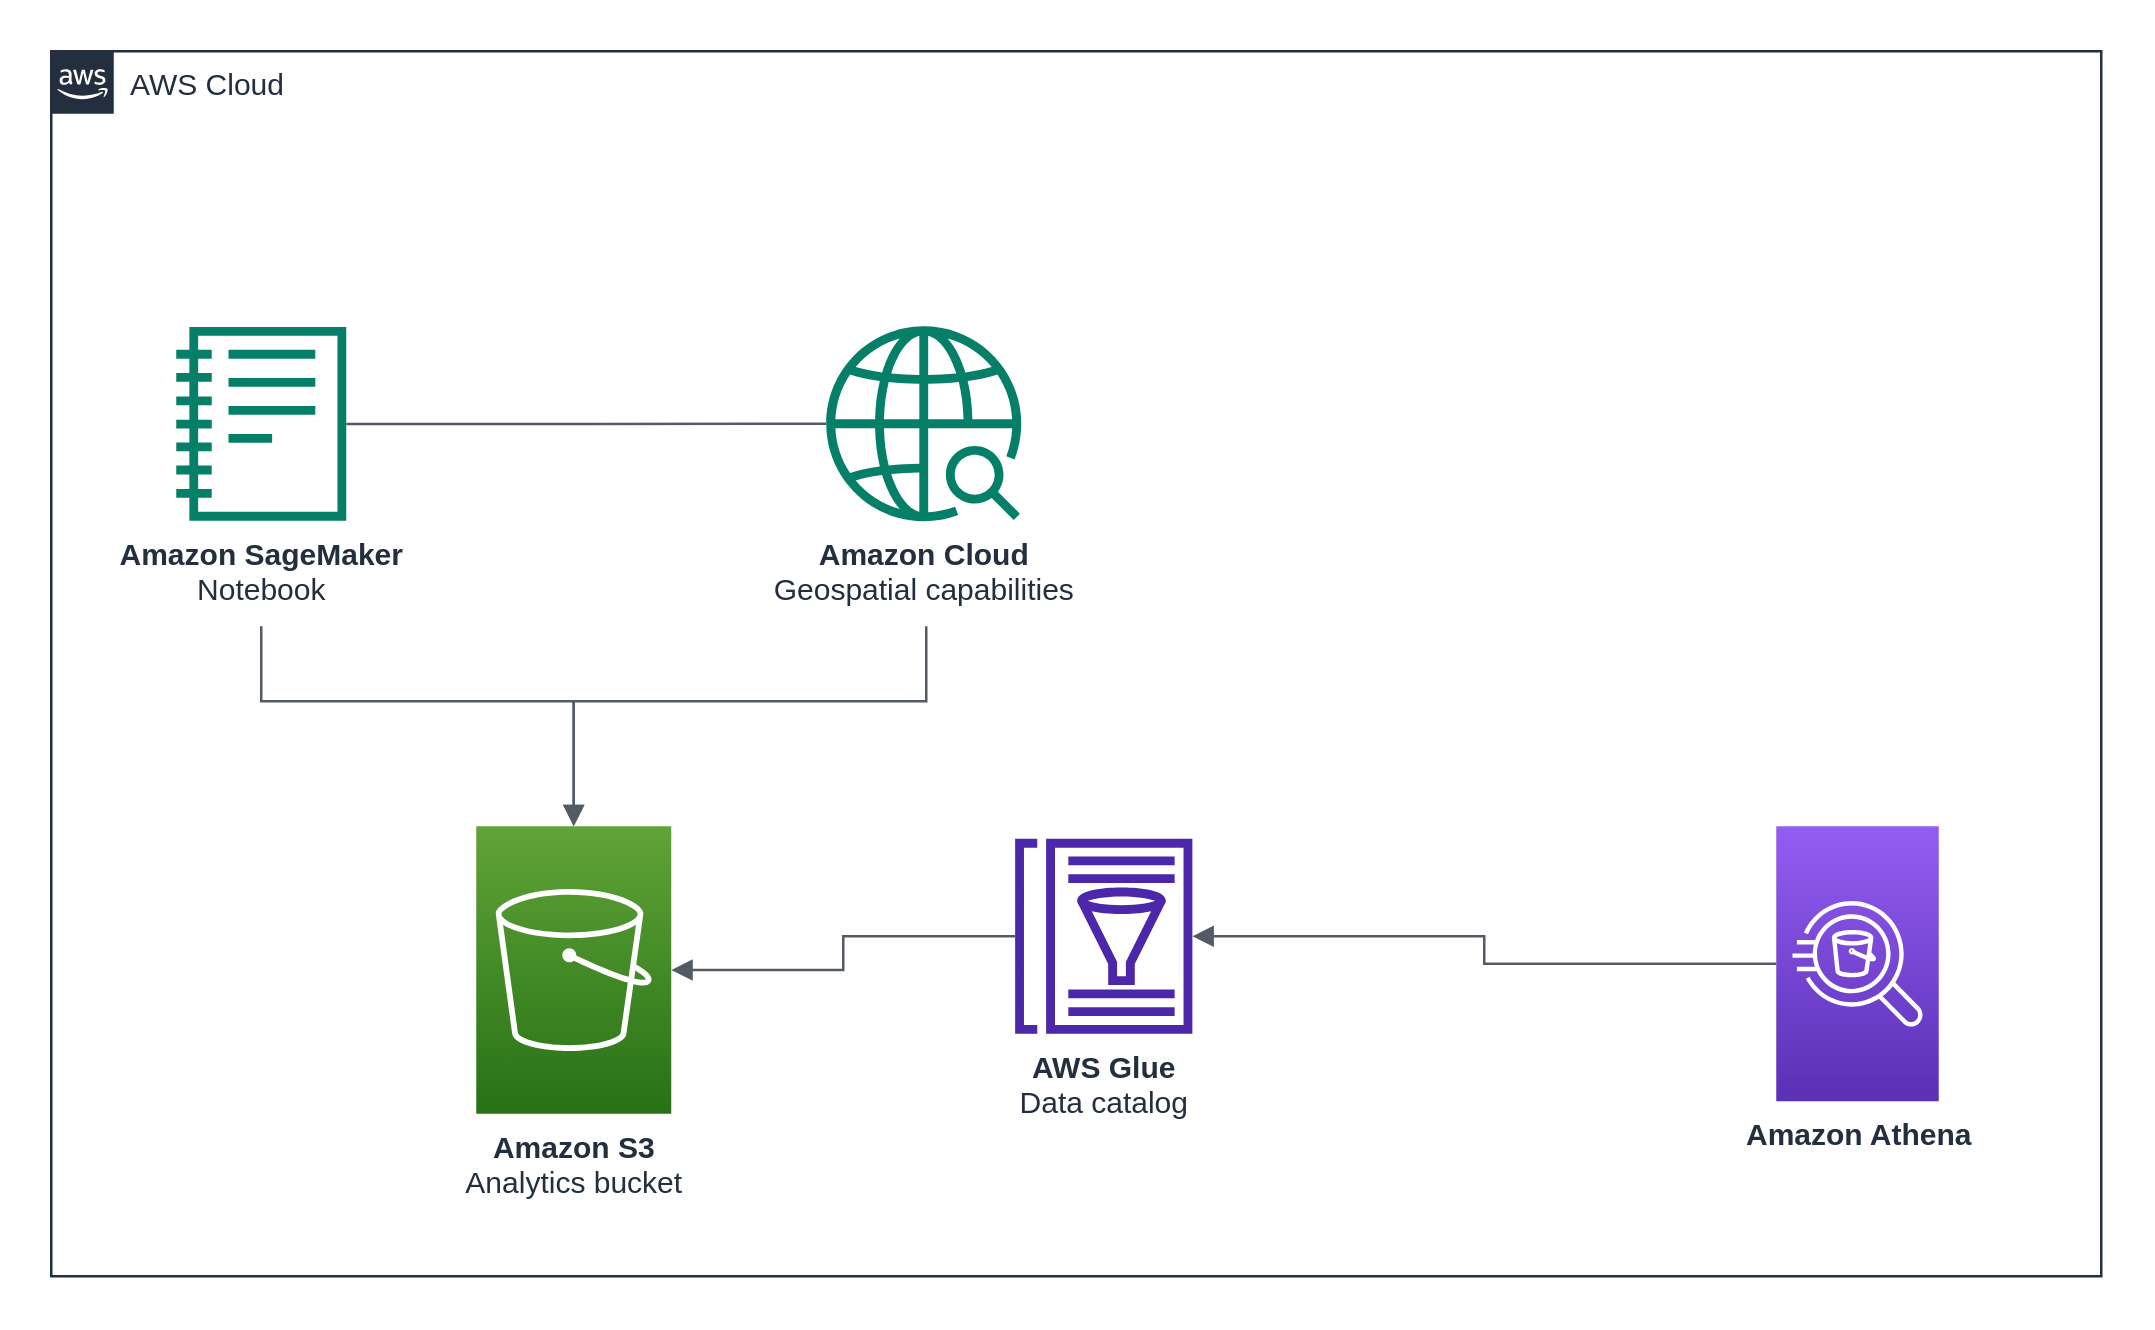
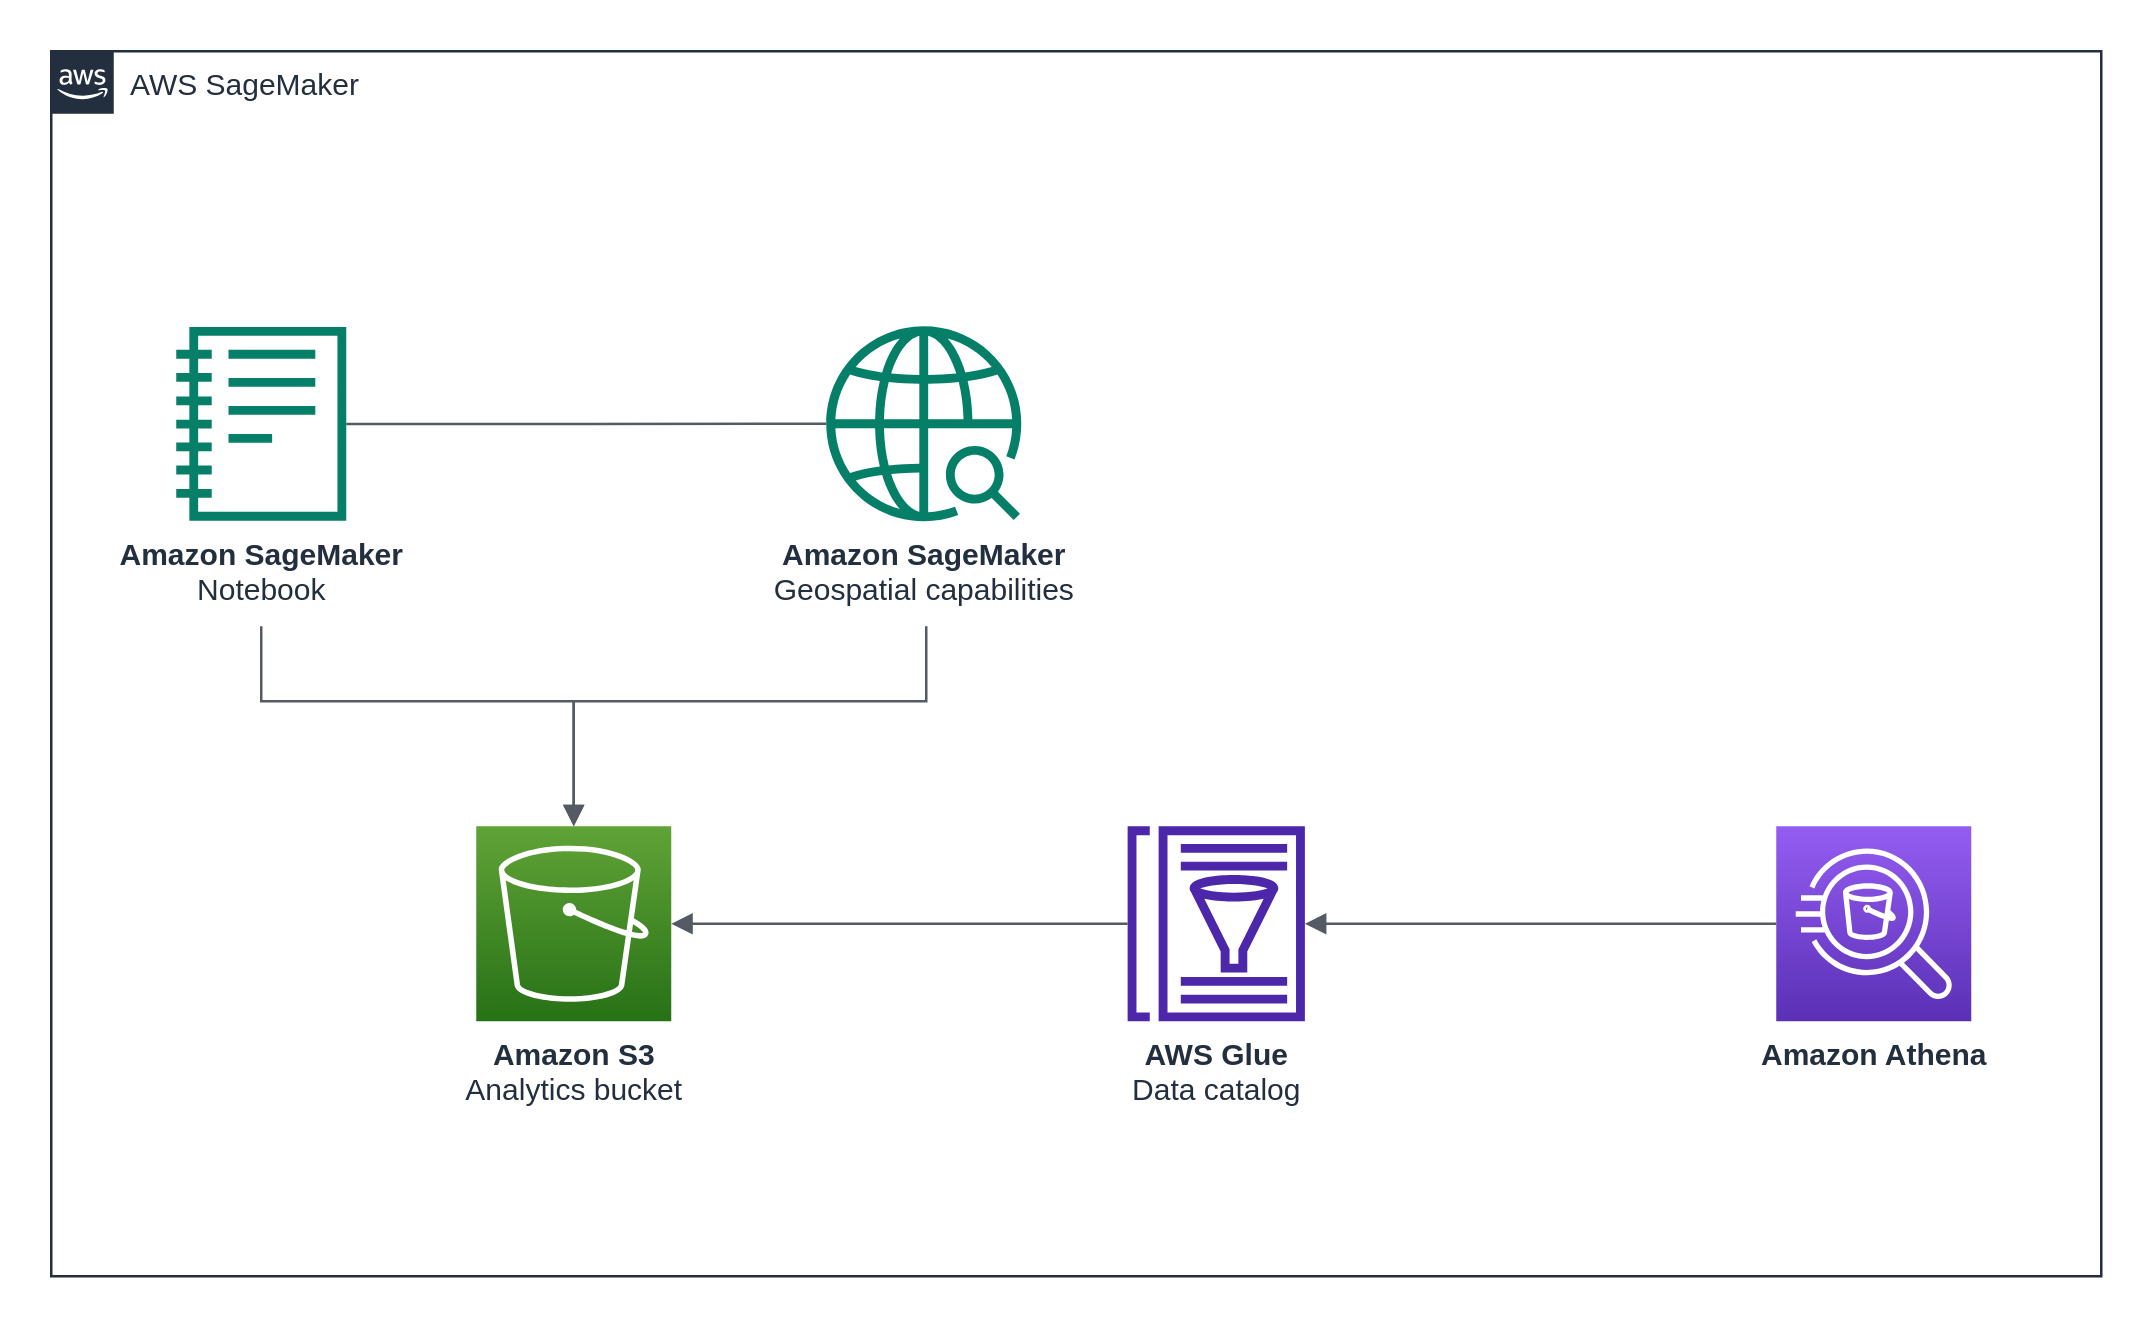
(199, 87) -> (237, 87)
(925, 575) -> (925, 575)
(1104, 936) -> (1216, 924)
(1858, 964) -> (1874, 924)
(574, 970) -> (574, 924)
